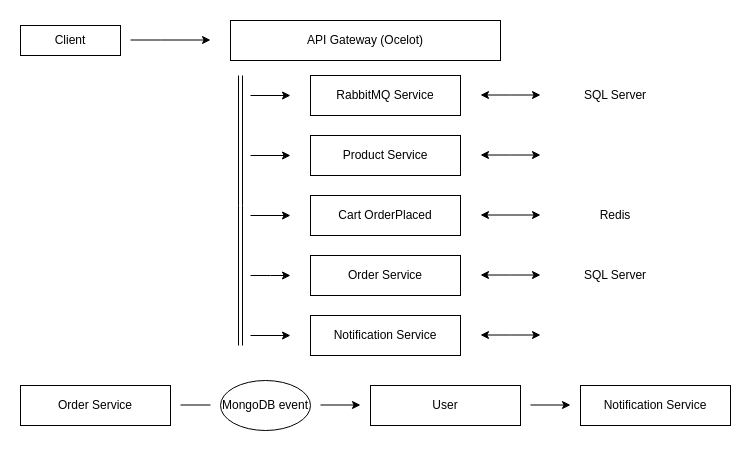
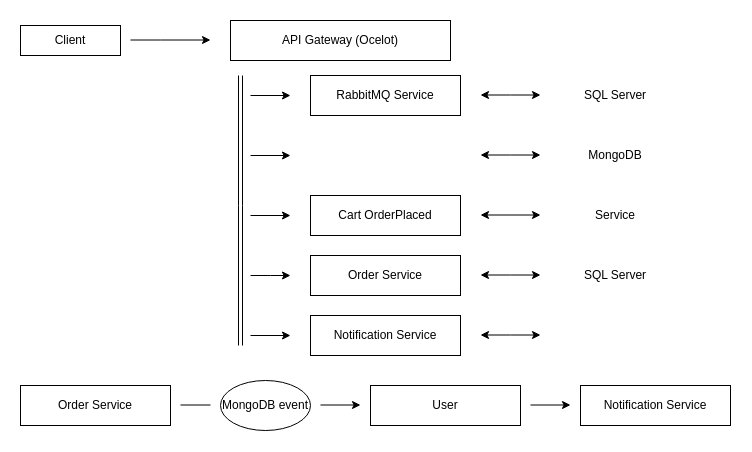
(366, 41) -> (341, 41)
(386, 156) -> none
none -> (616, 156)
(616, 216) -> (616, 216)
